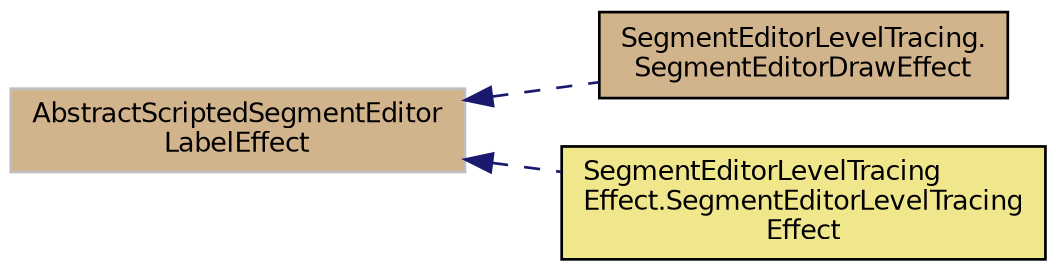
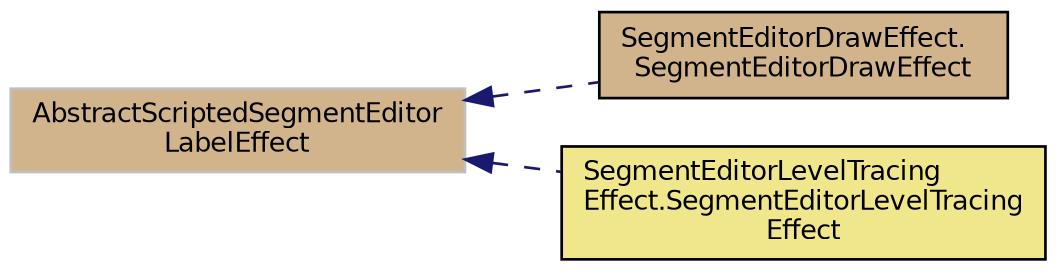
(804, 55) -> (804, 55)
